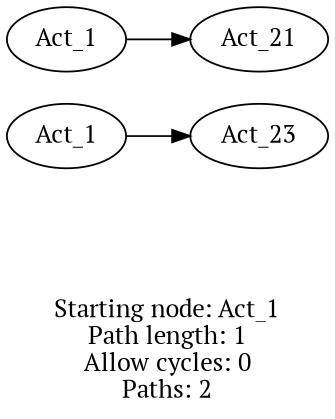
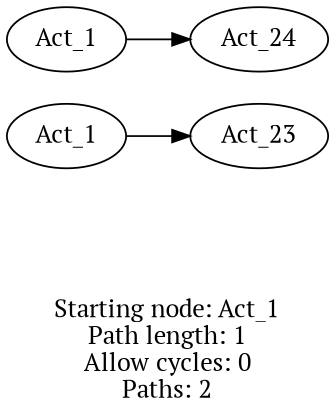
(259, 39) -> (259, 39)
